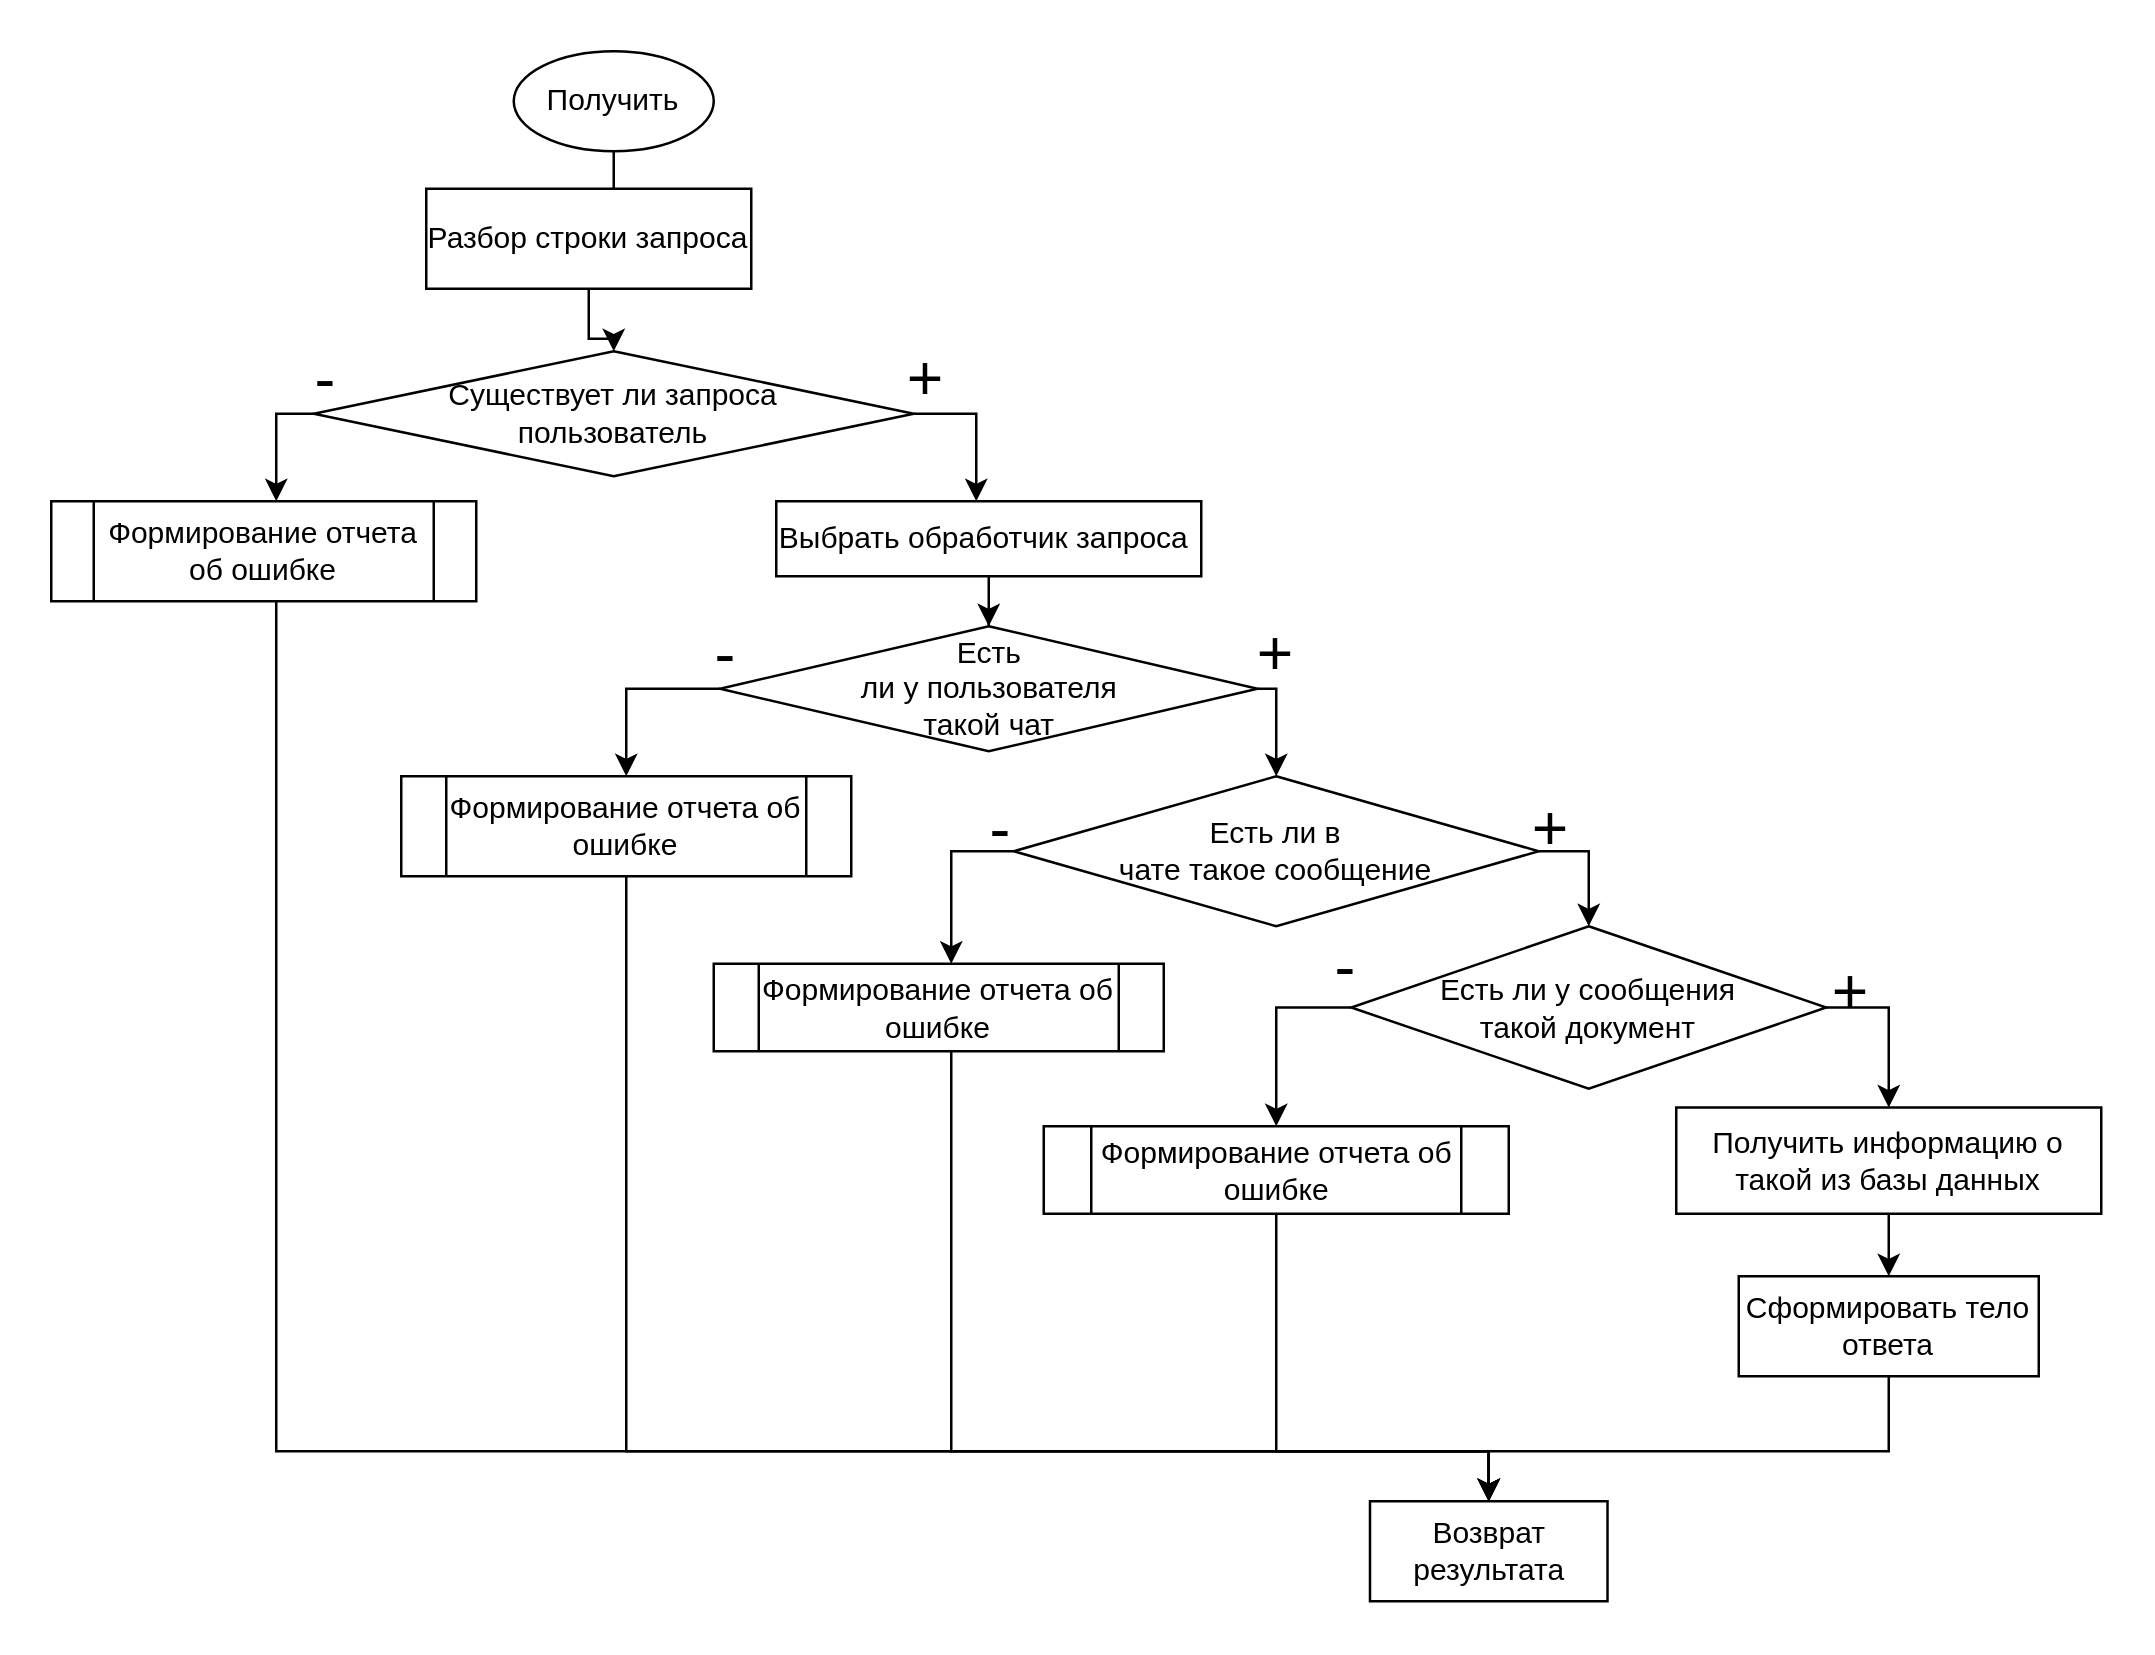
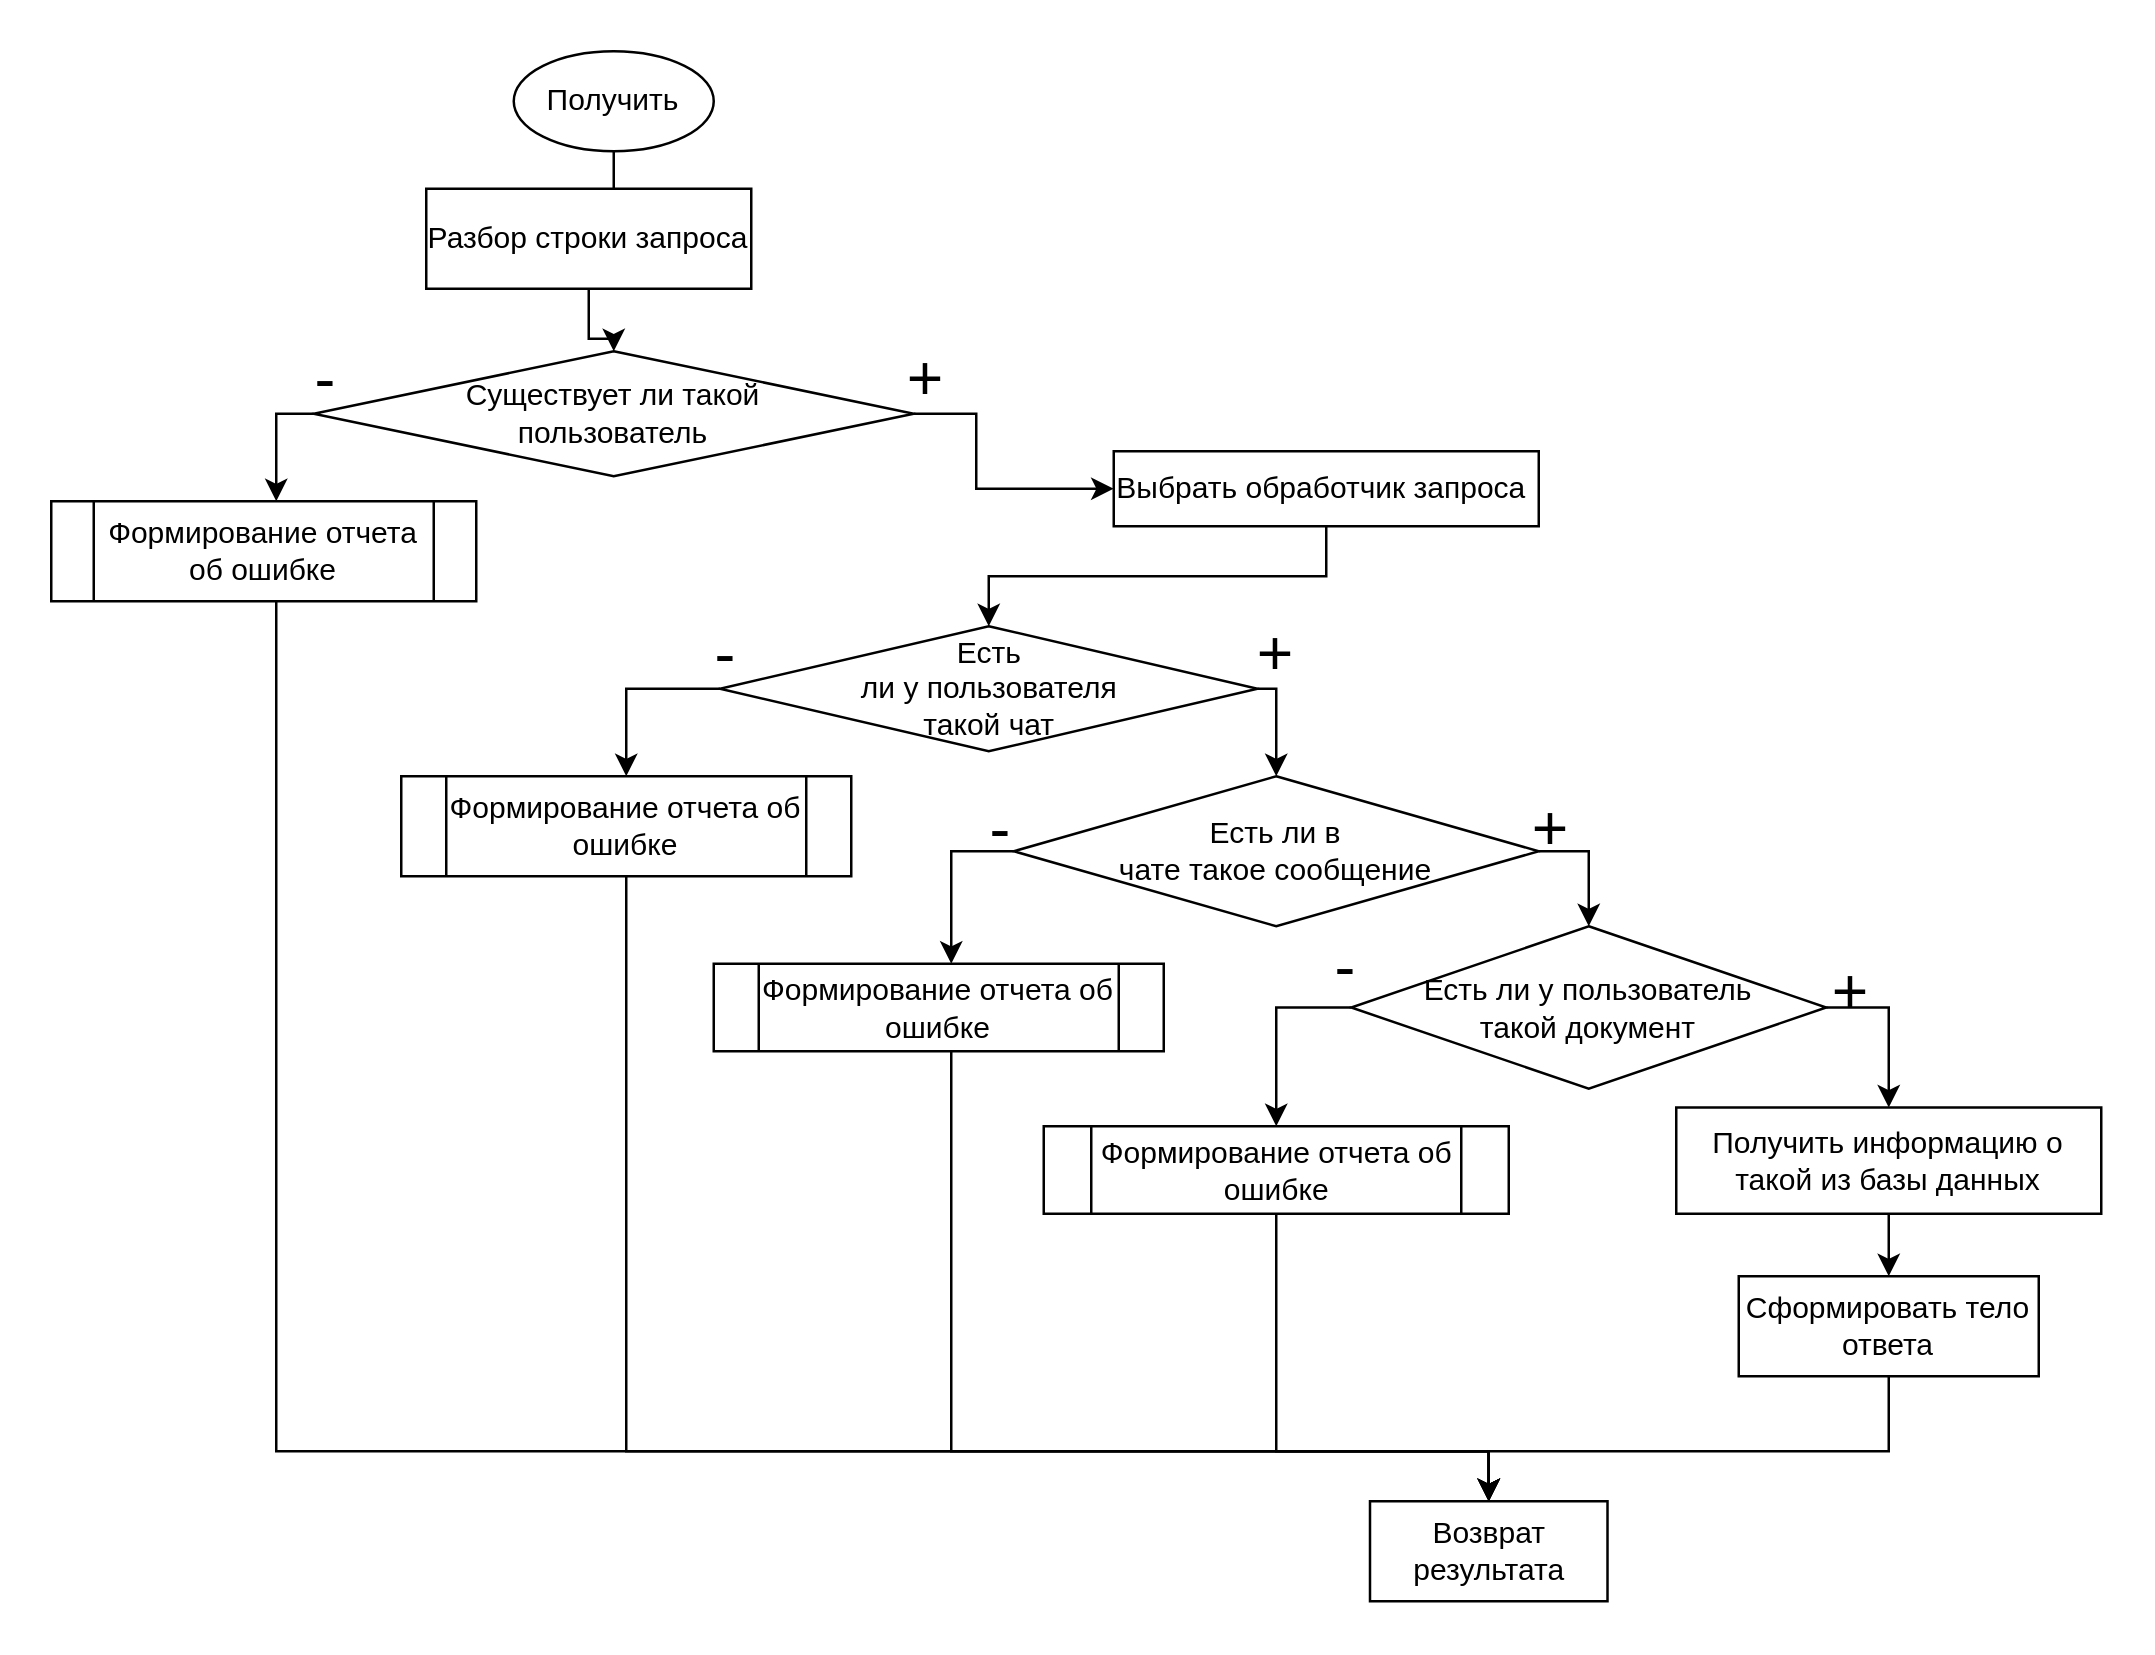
(614, 414) -> (614, 414)
(989, 539) -> (1326, 489)
(1589, 1009) -> (1589, 1009)
